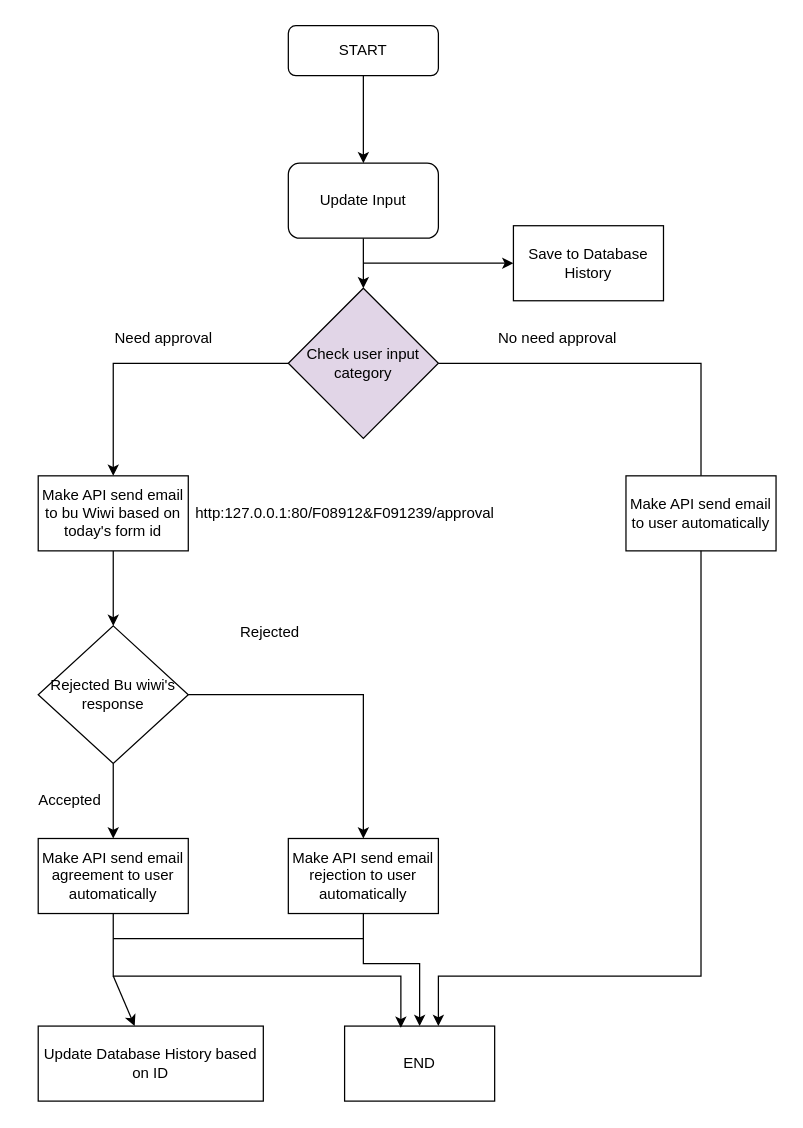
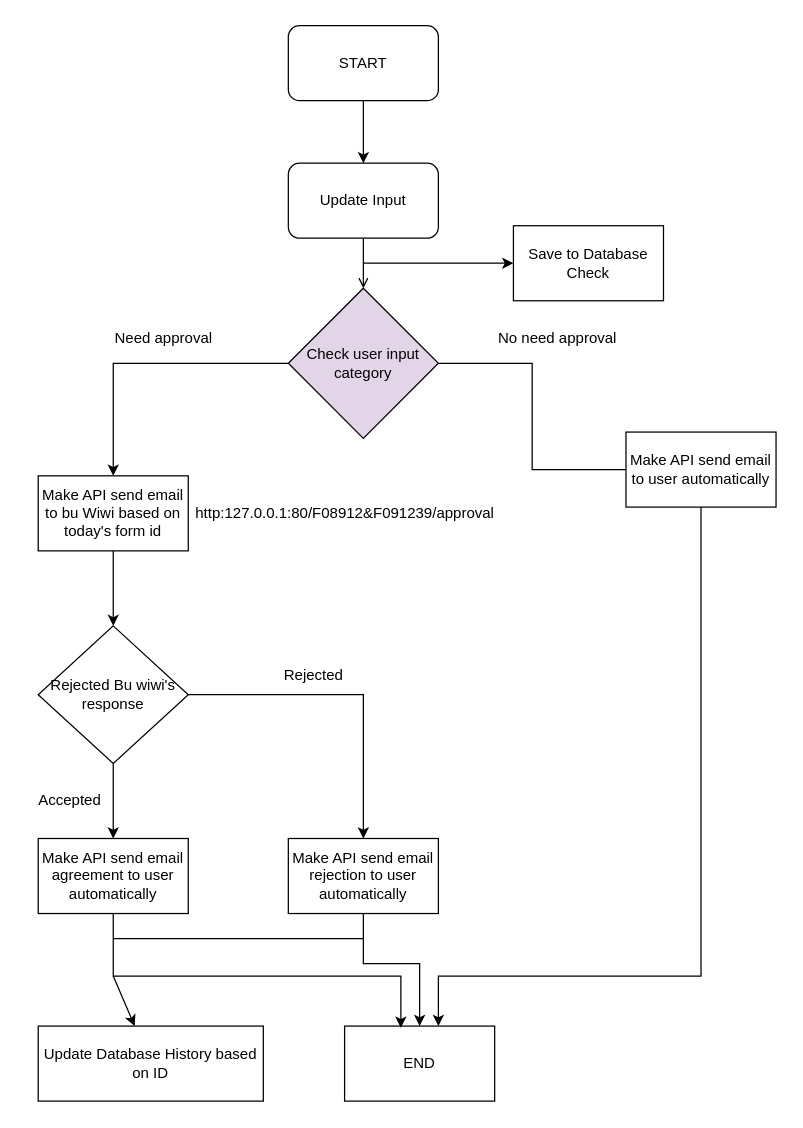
(363, 51) -> (363, 63)
(588, 263) -> (588, 263)
(363, 278) -> (363, 280)
(701, 513) -> (701, 469)
(269, 632) -> (313, 676)
